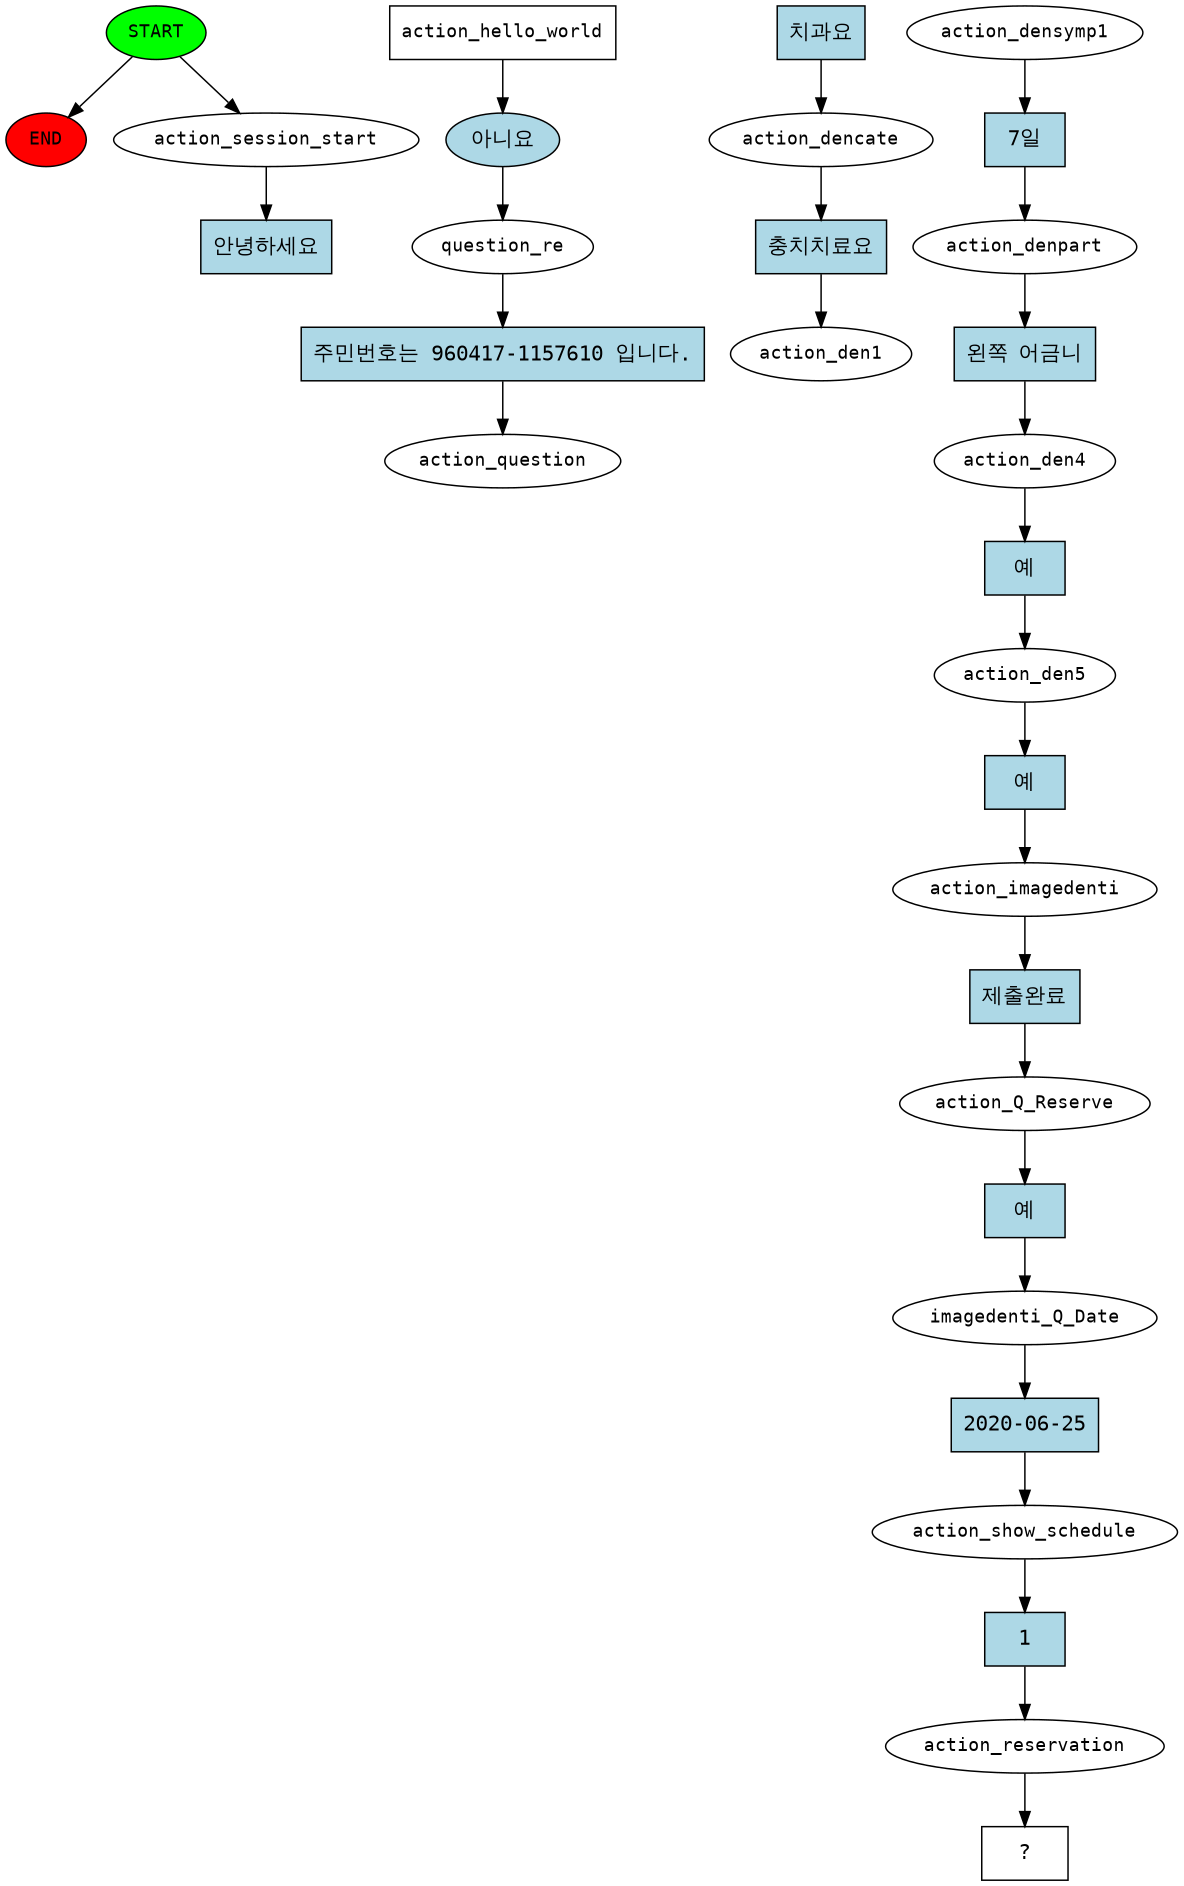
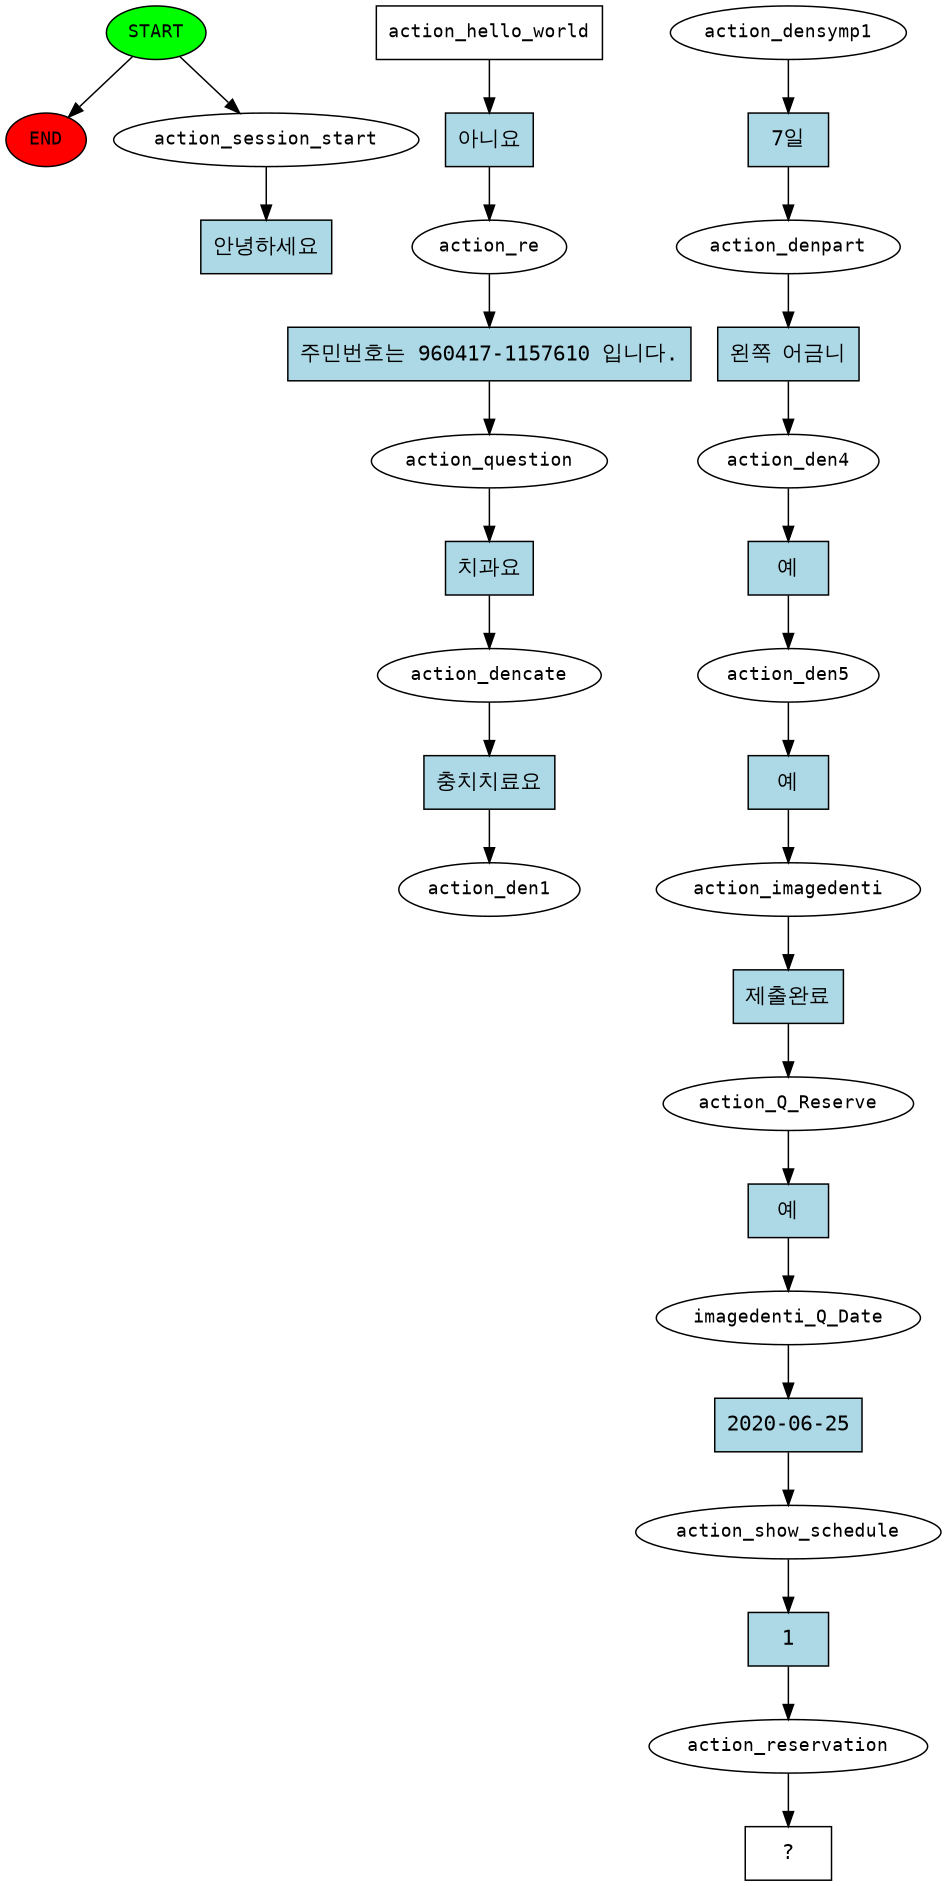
(503, 140) -> (489, 140)
(503, 247) -> (489, 247)
none -> (489, 507)
